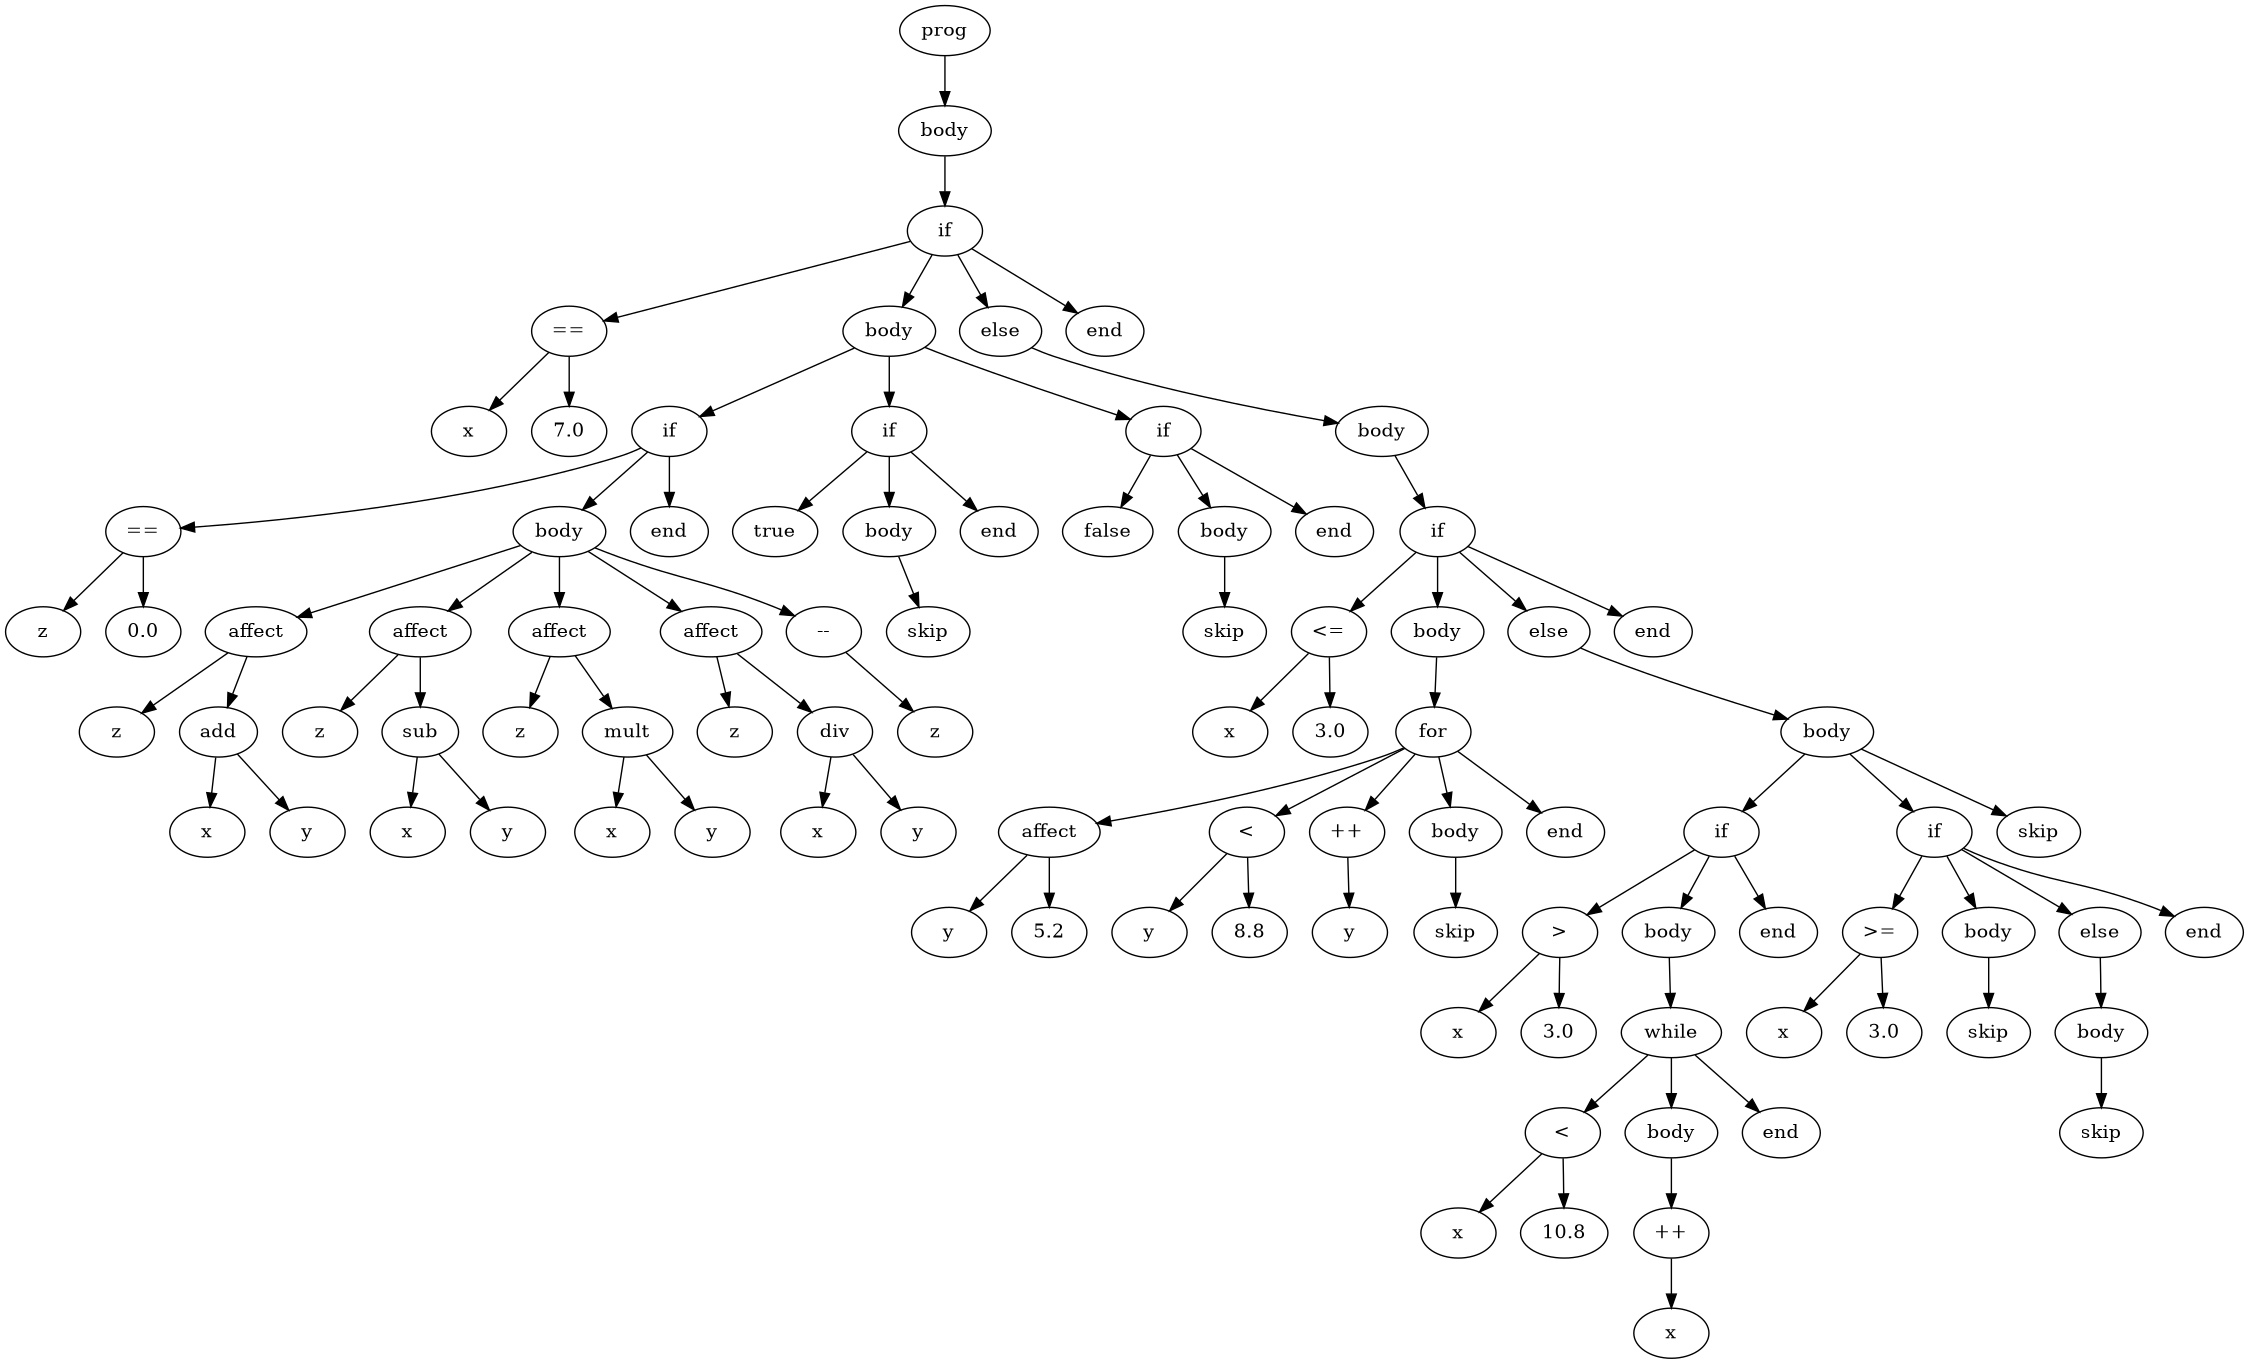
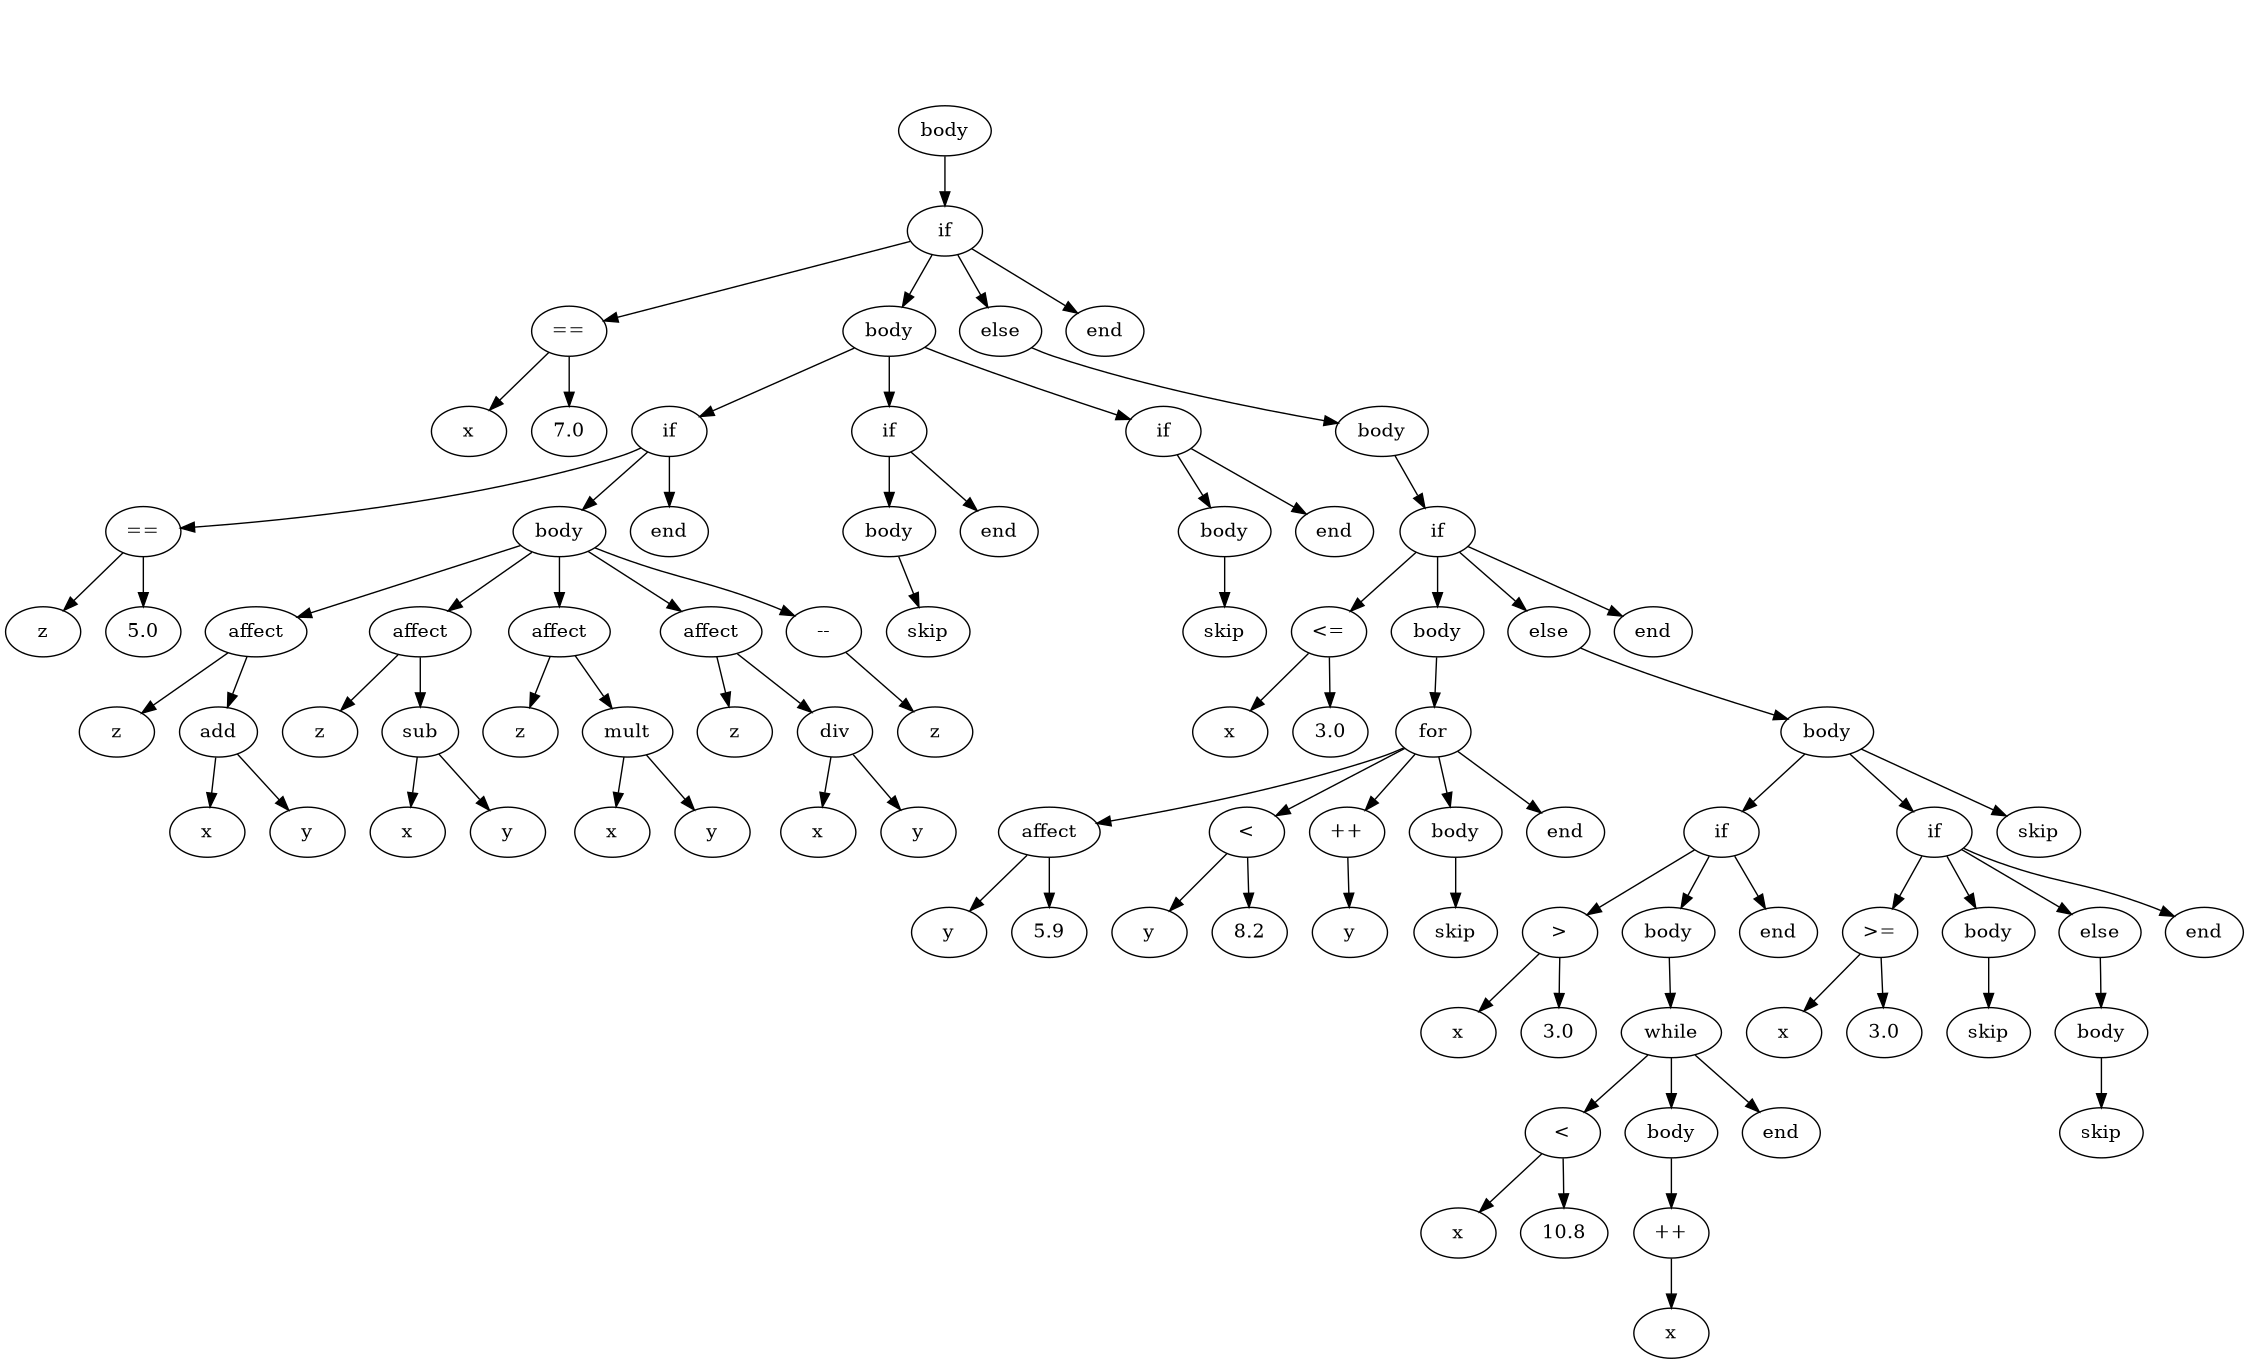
(945, 31) -> none
(775, 532) -> none
(1108, 532) -> none
(143, 632) -> (143, 632)
(1049, 932) -> (1049, 932)
(1250, 932) -> (1250, 932)
